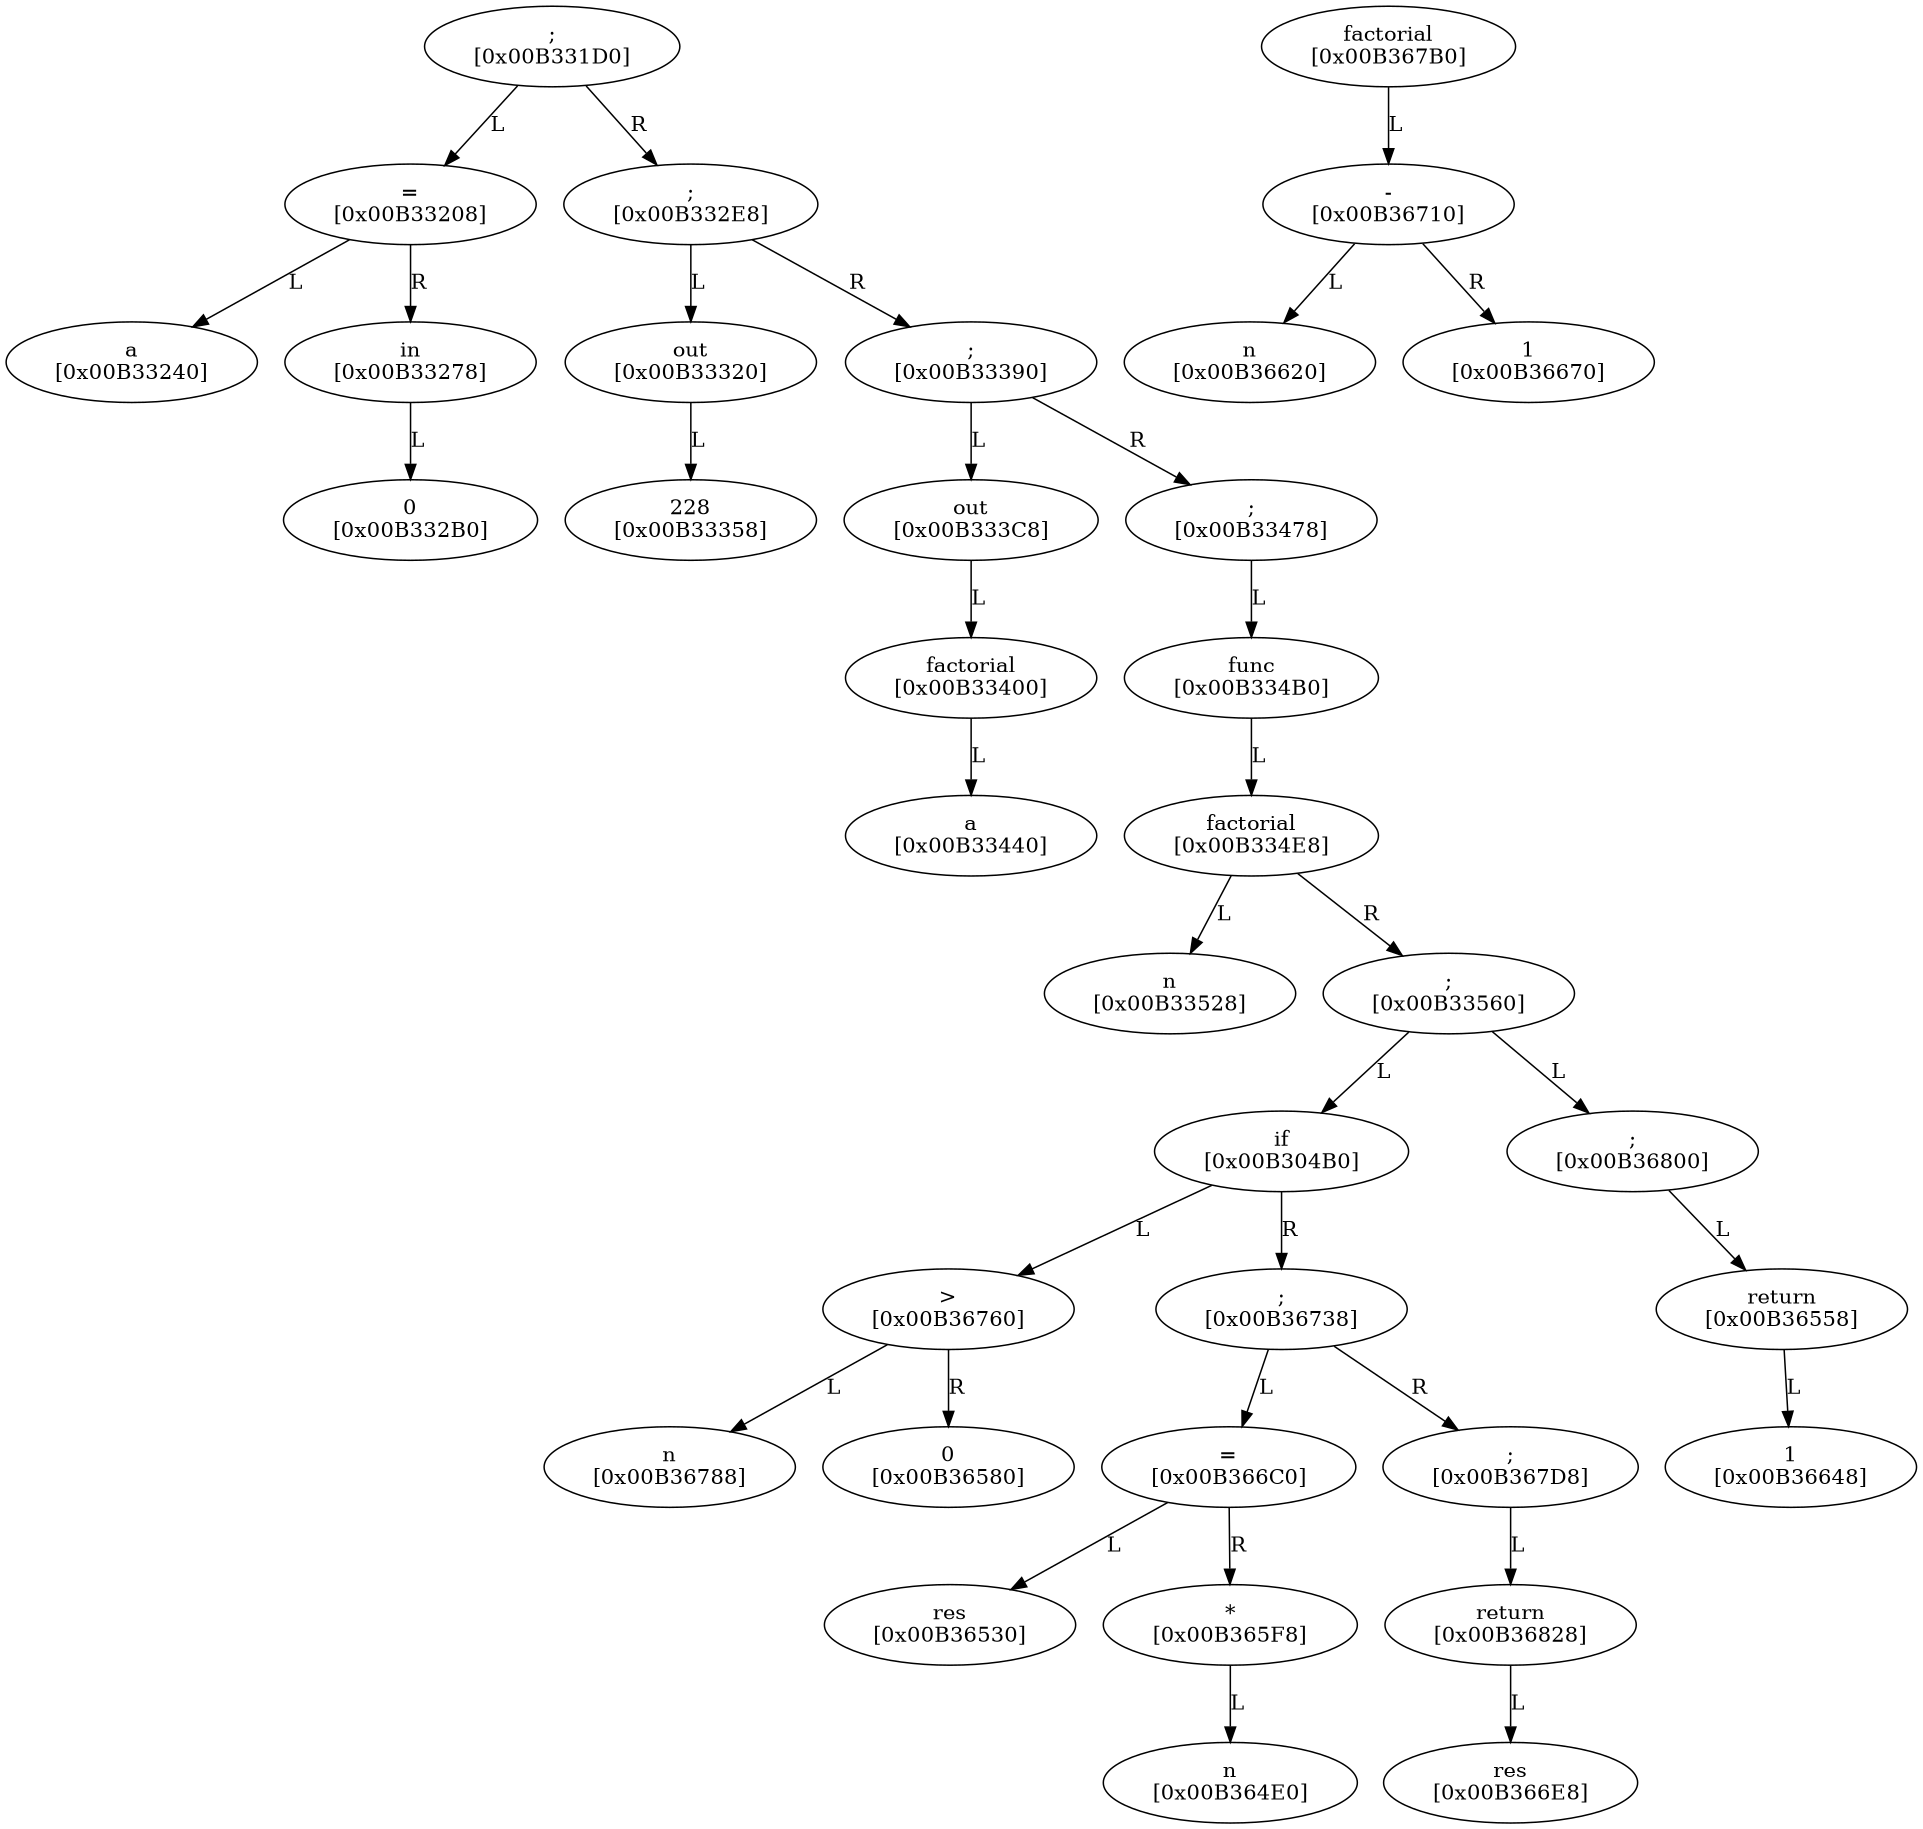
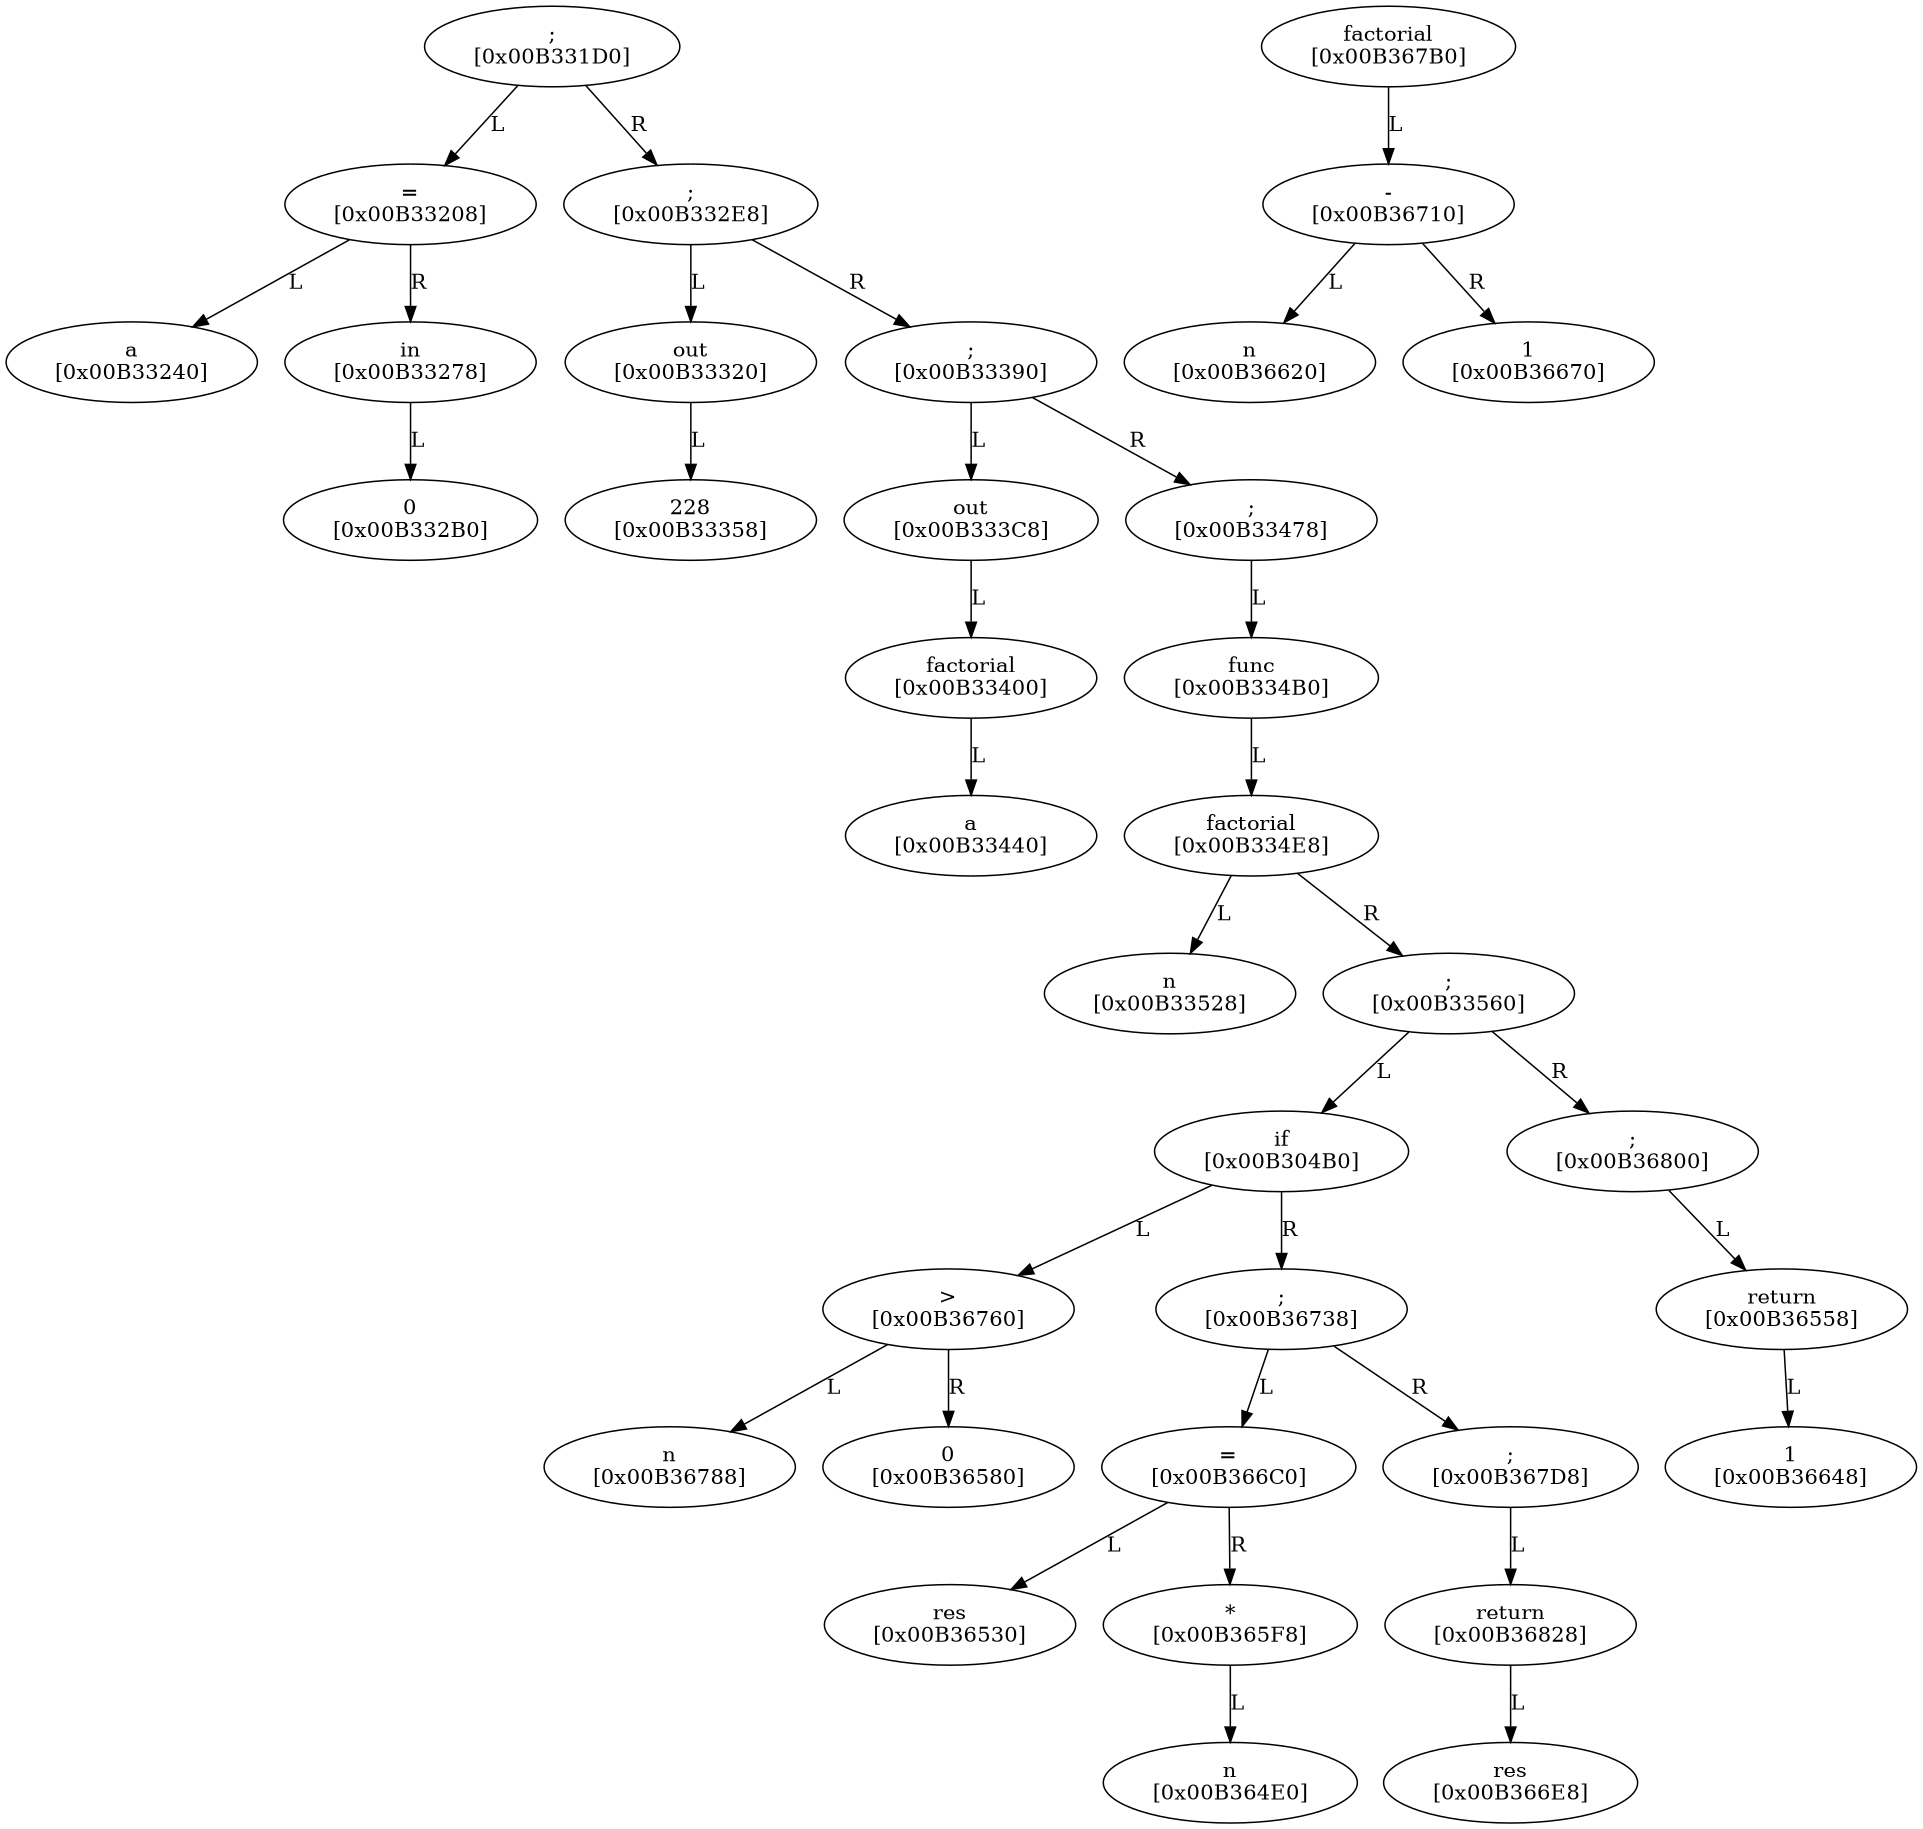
(1559, 1072) -> (1560, 1072)
